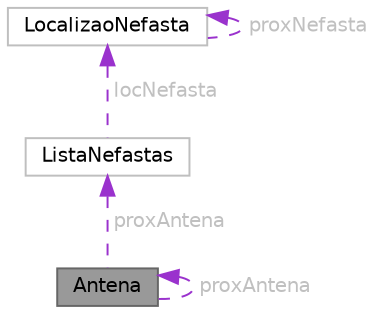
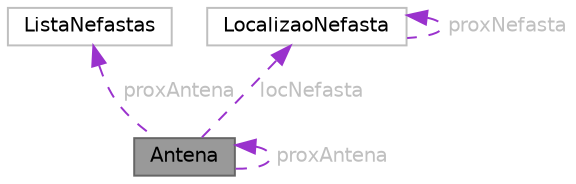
(108, 102) -> (239, 99)
